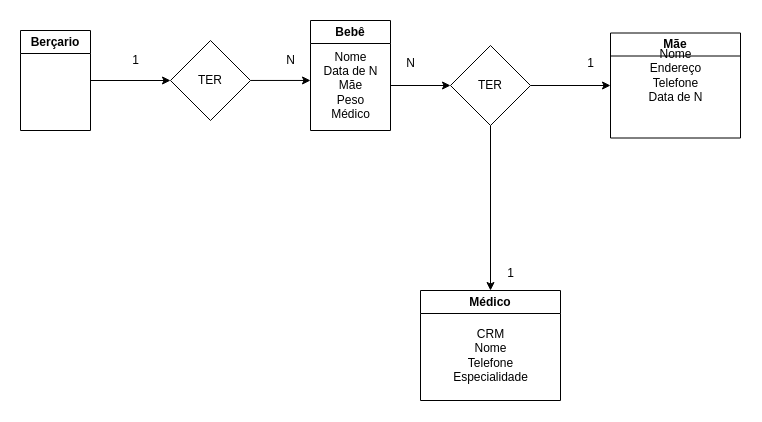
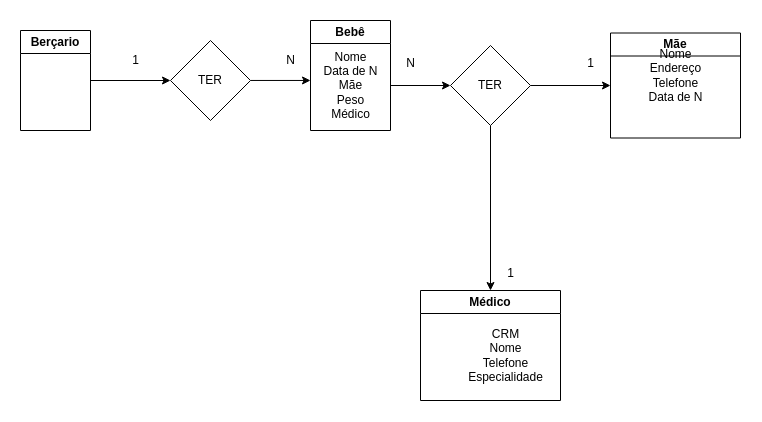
(491, 356) -> (506, 356)
